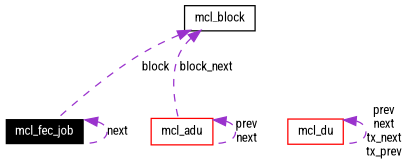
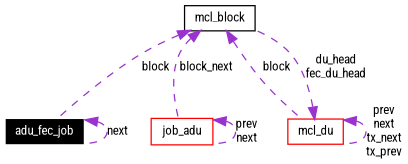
none -> (295, 60)
none -> (265, 83)
(45, 132) -> (45, 132)
(182, 132) -> (182, 132)
